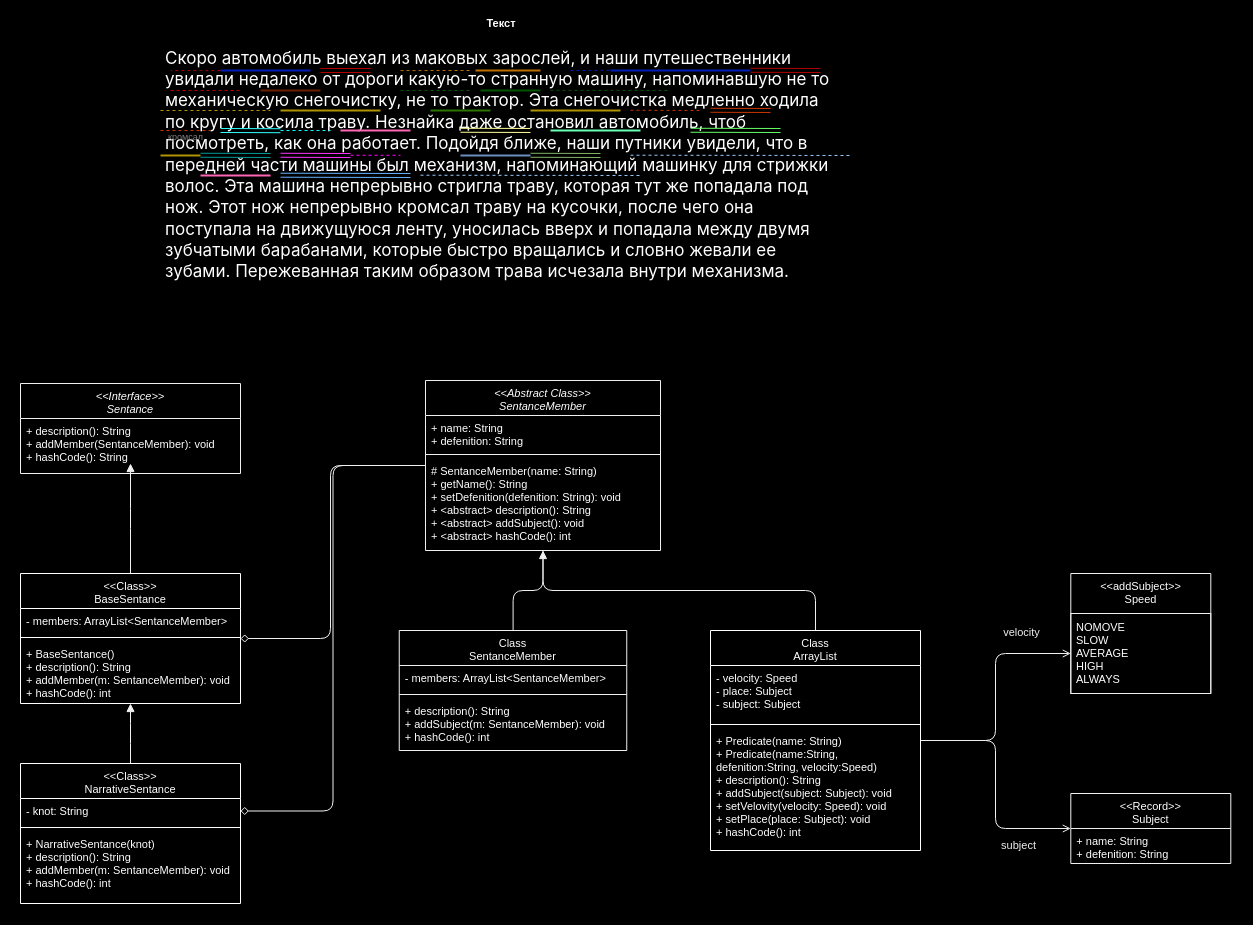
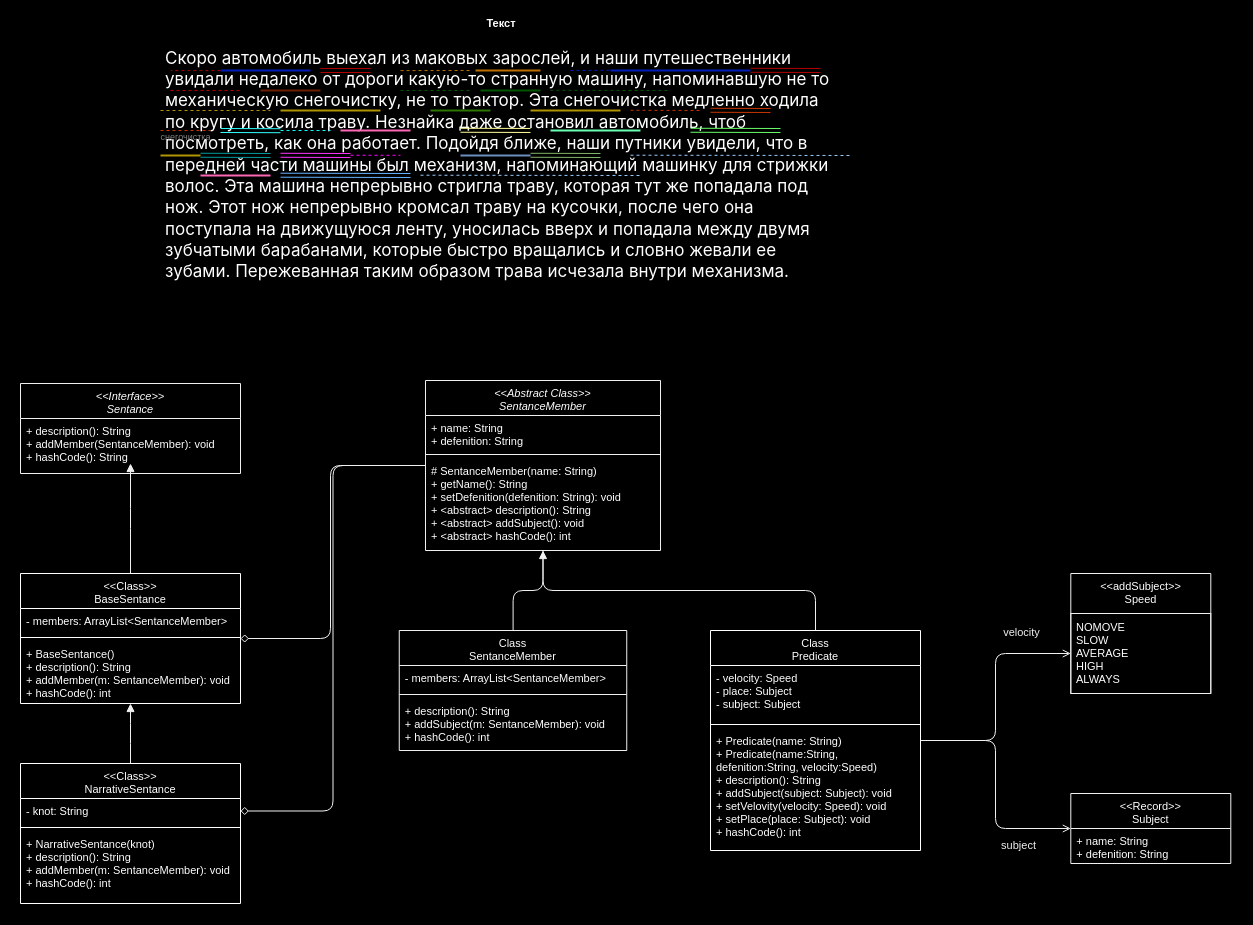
(186, 136) -> (186, 136)
(815, 643) -> (815, 643)
